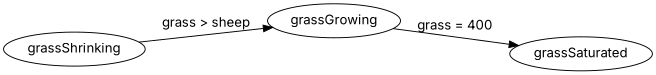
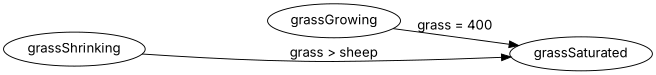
(201, 35) -> (322, 61)
